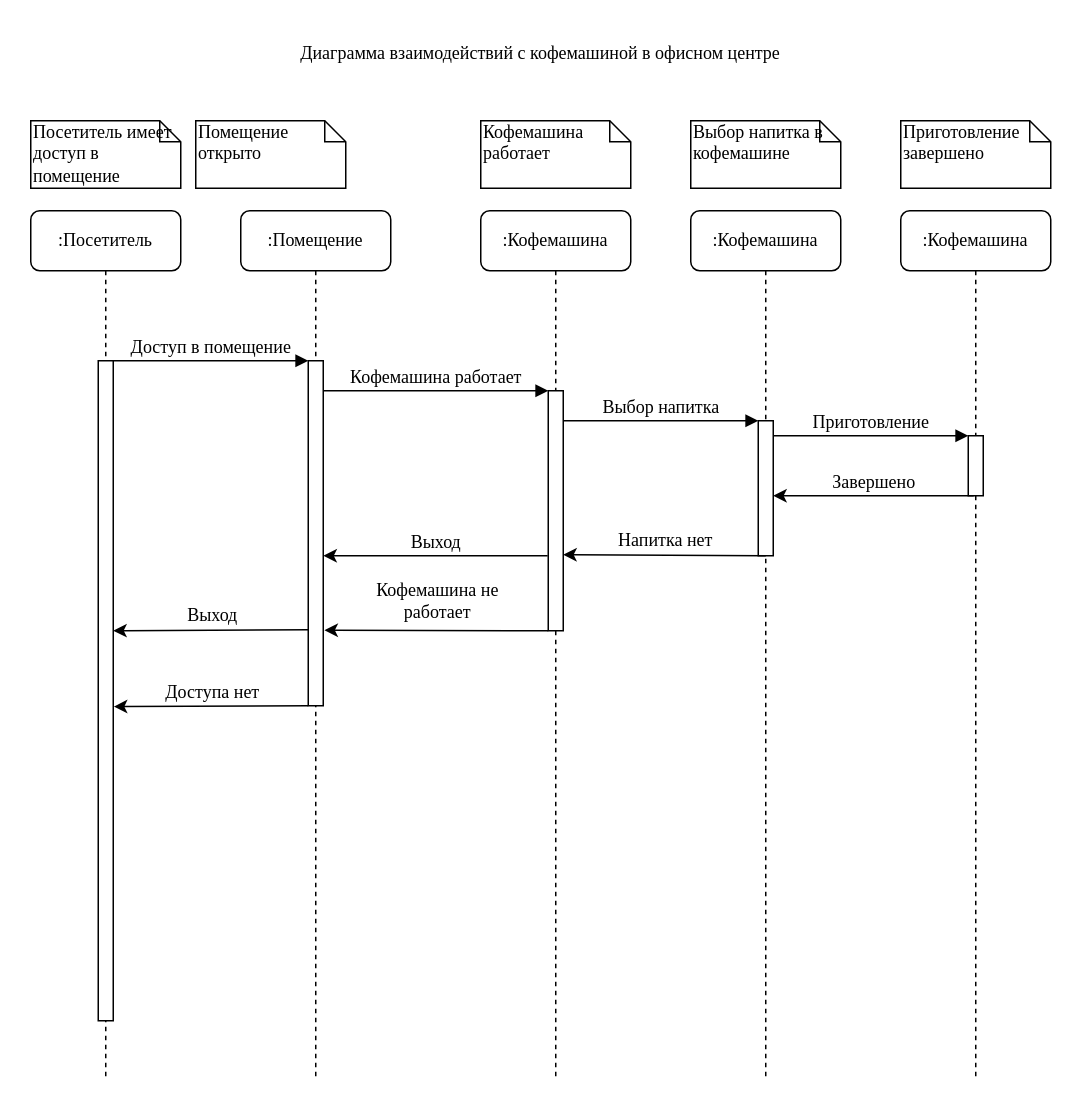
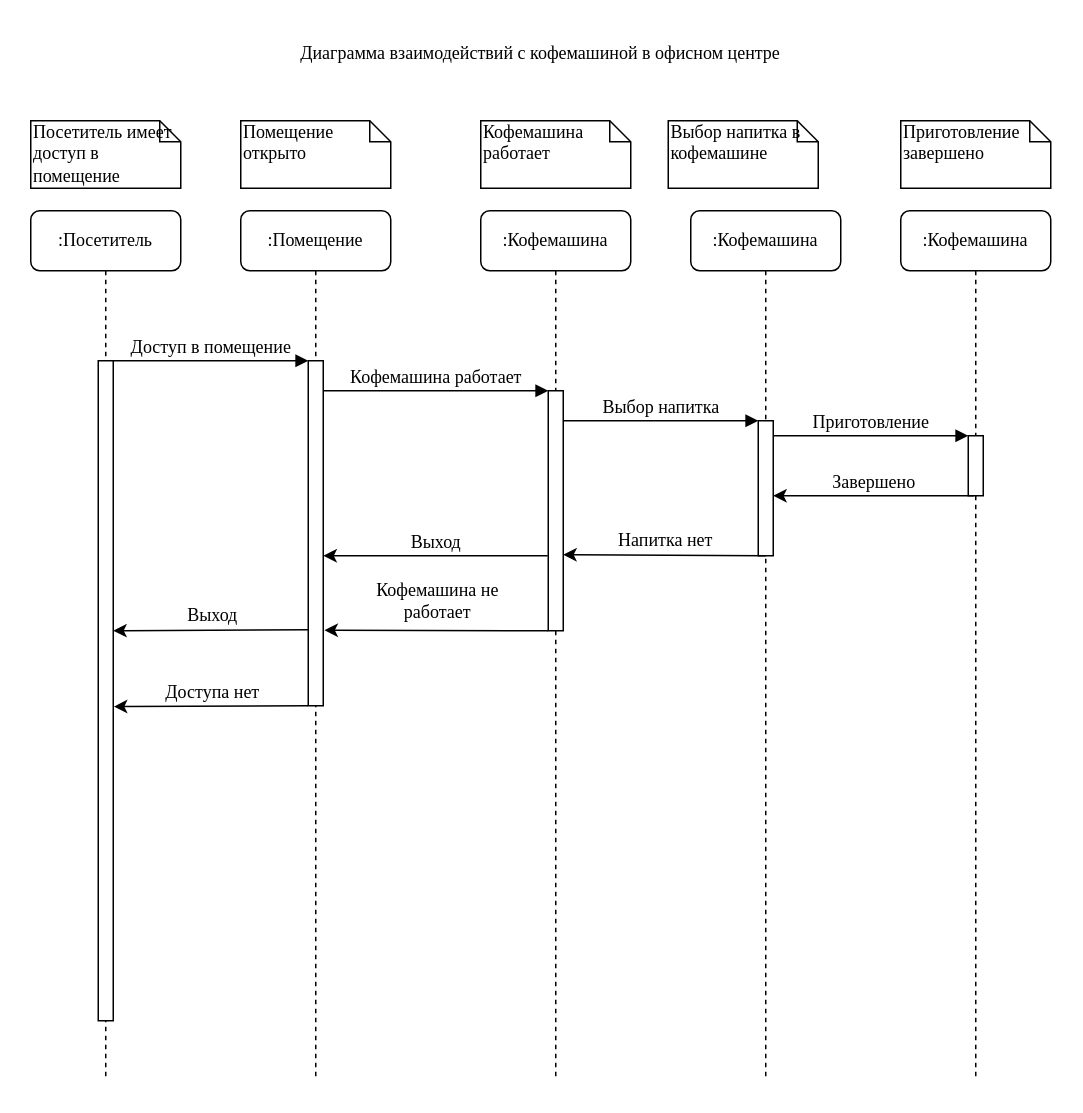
(271, 155) -> (316, 155)
(766, 155) -> (743, 155)
